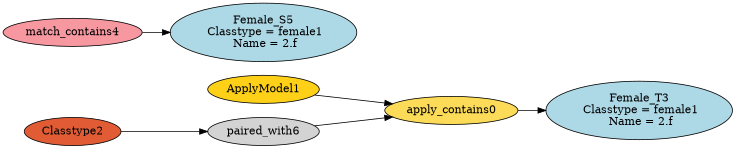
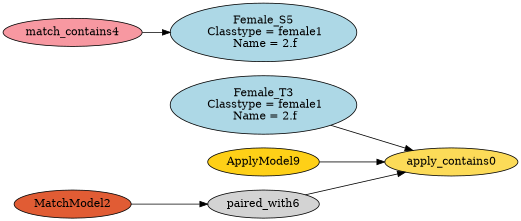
(264, 89) -> (264, 162)
(528, 110) -> (368, 137)
(73, 132) -> (73, 204)
